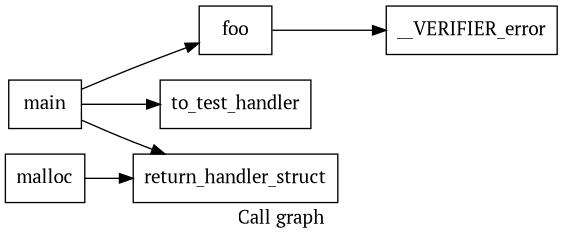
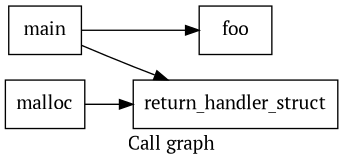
(472, 30) -> none
(236, 104) -> none
